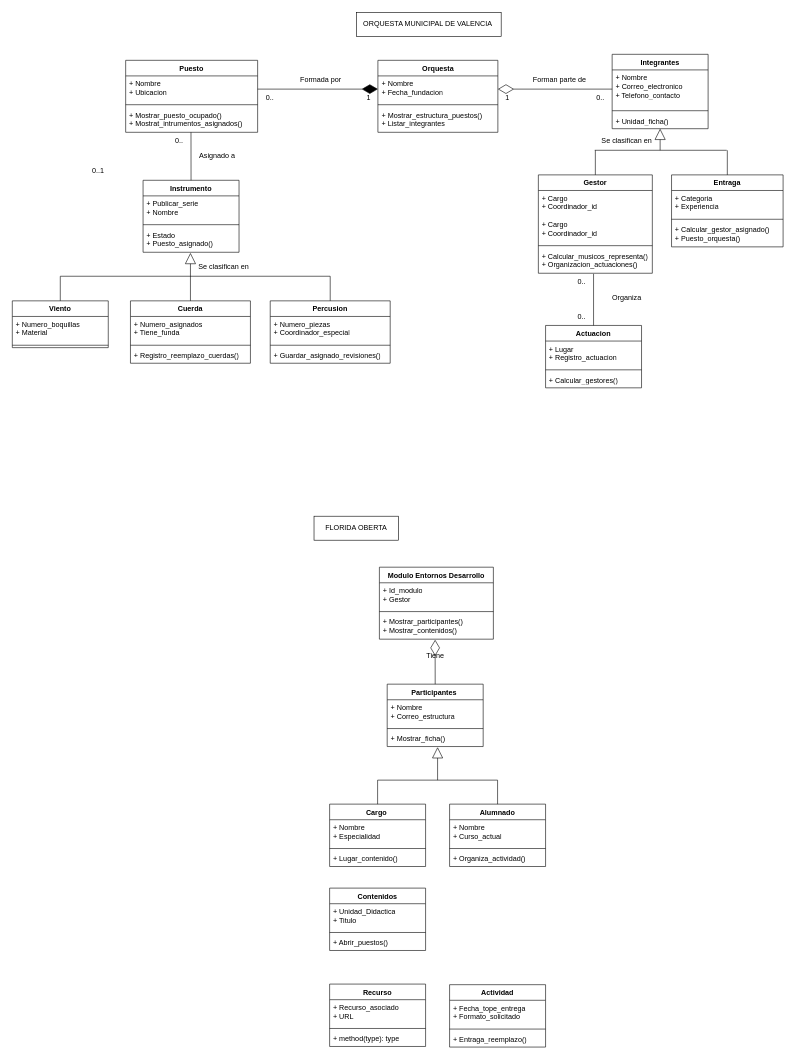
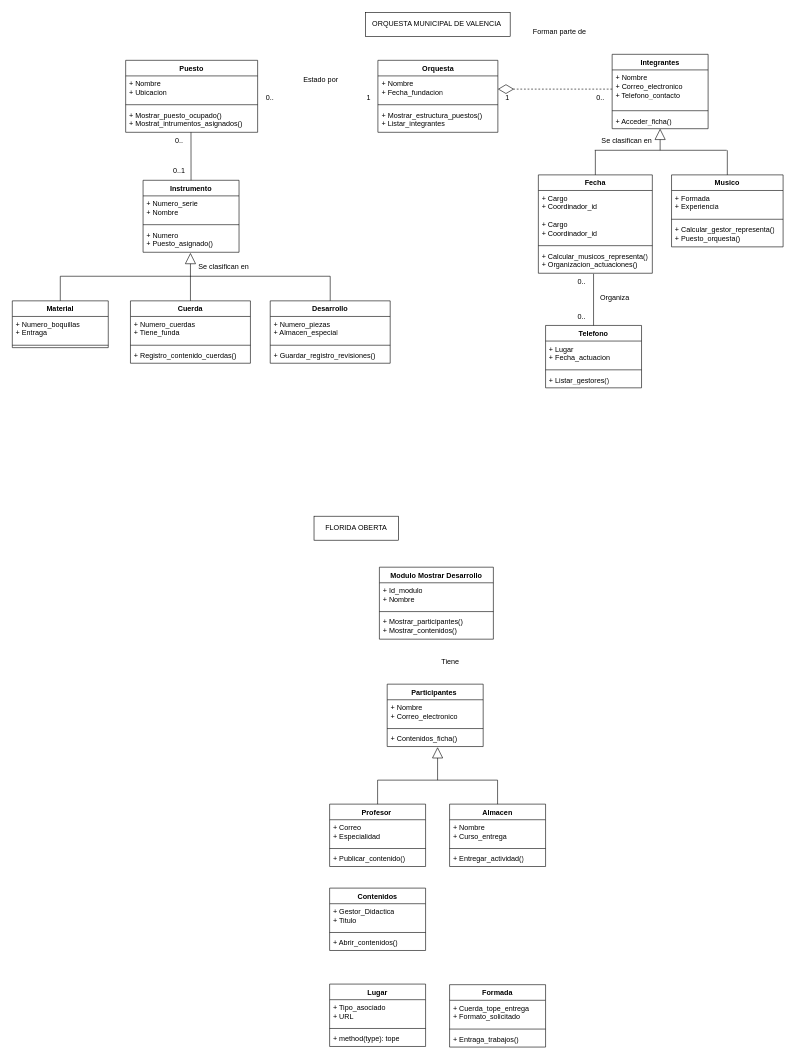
(429, 24) -> (438, 24)
(321, 80) -> (321, 80)
(560, 80) -> (560, 32)
(361, 89) -> none
(562, 89) -> (562, 89)
(645, 122) -> (648, 122)
(218, 156) -> none
(98, 171) -> (179, 171)
(596, 183) -> (596, 183)
(728, 183) -> (728, 183)
(699, 203) -> (699, 203)
(175, 209) -> (173, 209)
(728, 235) -> (728, 239)
(183, 240) -> (183, 240)
(627, 298) -> (615, 298)
(60, 309) -> (60, 309)
(330, 309) -> (330, 309)
(48, 329) -> (48, 329)
(169, 329) -> (165, 329)
(315, 329) -> (306, 329)
(594, 334) -> (594, 334)
(587, 354) -> (582, 354)
(191, 361) -> (191, 361)
(331, 361) -> (331, 361)
(589, 381) -> (586, 381)
(437, 576) -> (437, 576)
(403, 596) -> (403, 596)
(435, 656) -> (450, 662)
(435, 679) -> none
(428, 713) -> (428, 713)
(423, 740) -> (428, 740)
(378, 813) -> (378, 813)
(498, 813) -> (498, 813)
(358, 833) -> (358, 833)
(480, 833) -> (483, 833)
(370, 860) -> (374, 860)
(494, 860) -> (495, 860)
(366, 917) -> (367, 917)
(366, 944) -> (371, 944)
(378, 993) -> (378, 993)
(498, 993) -> (498, 993)
(368, 1013) -> (361, 1013)
(493, 1013) -> (495, 1013)
(371, 1040) -> (371, 1040)
(494, 1040) -> (493, 1040)
